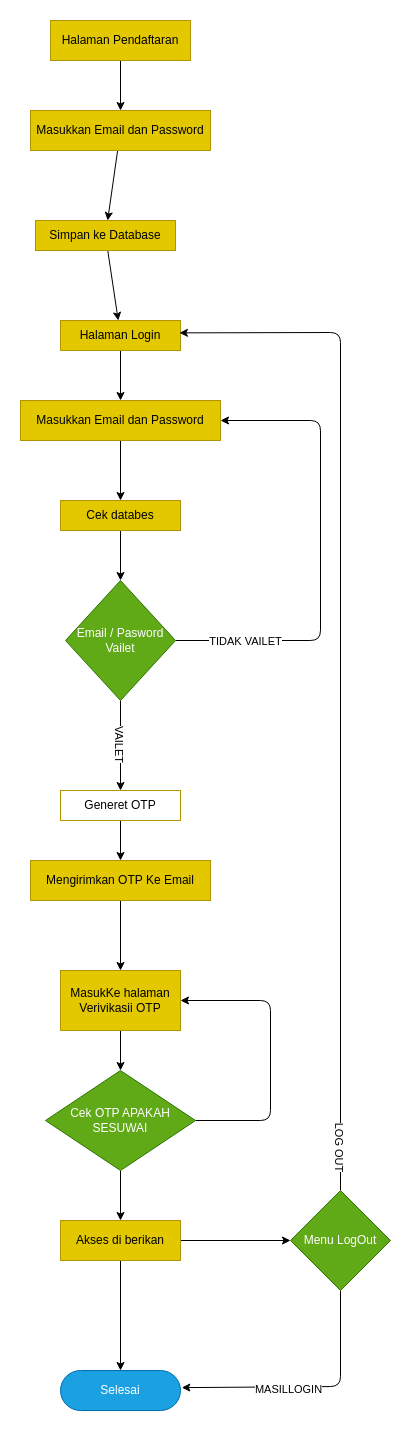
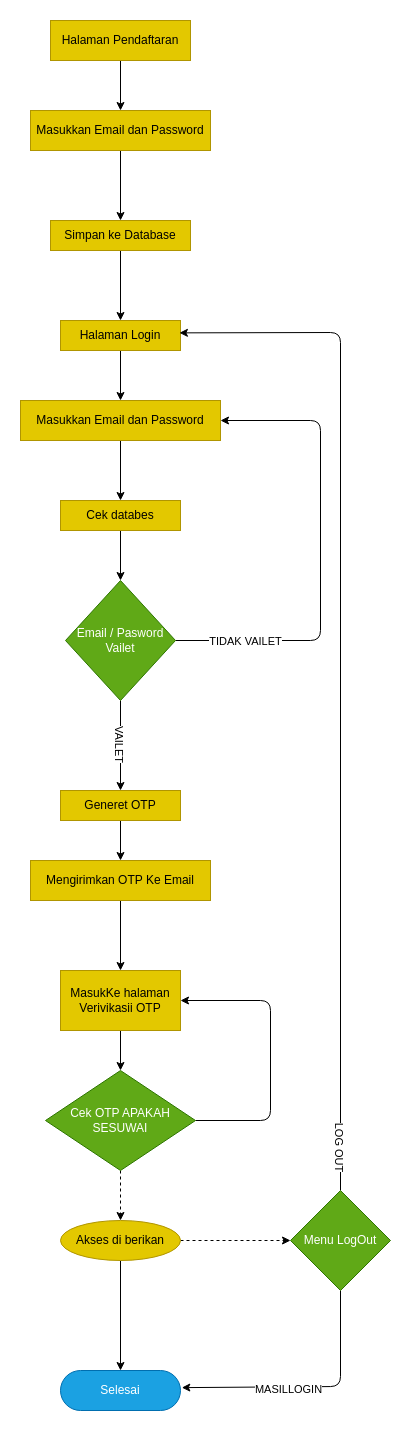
(106, 236) -> (121, 236)
(121, 806) -> (121, 806)
(121, 1193) -> (121, 1193)
(121, 1241) -> (121, 1241)
(232, 1241) -> (232, 1241)
